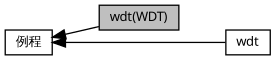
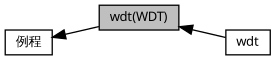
(146, 42) -> (209, 34)
